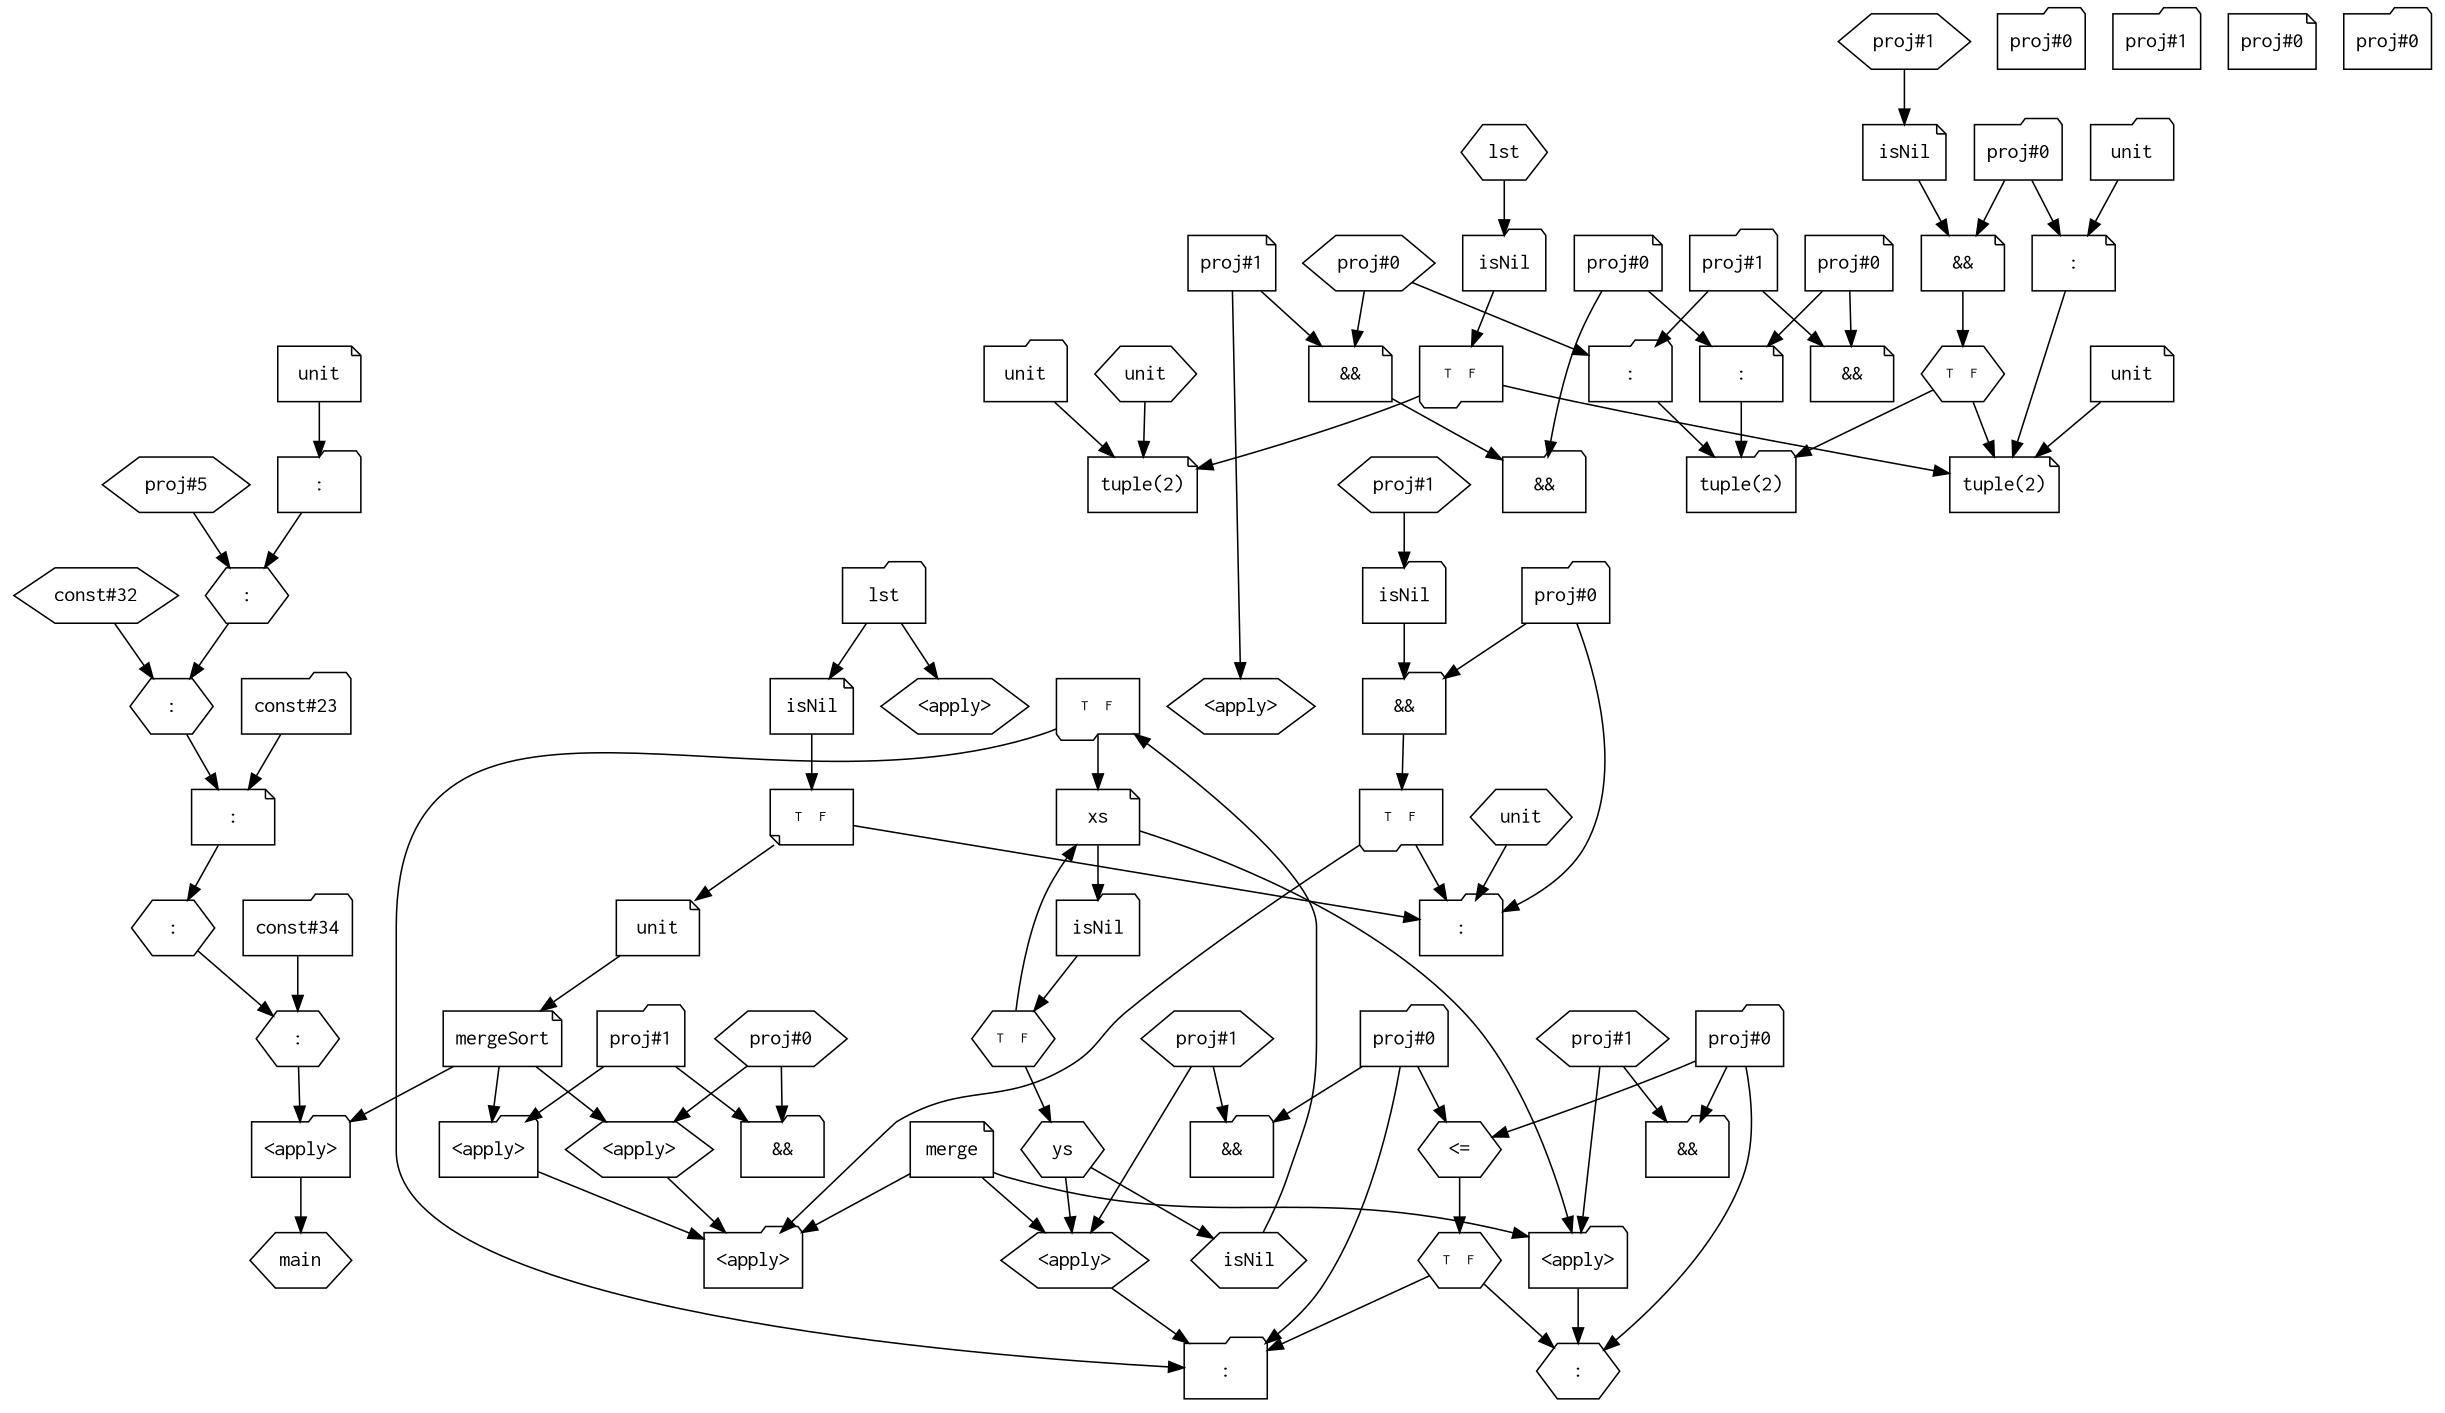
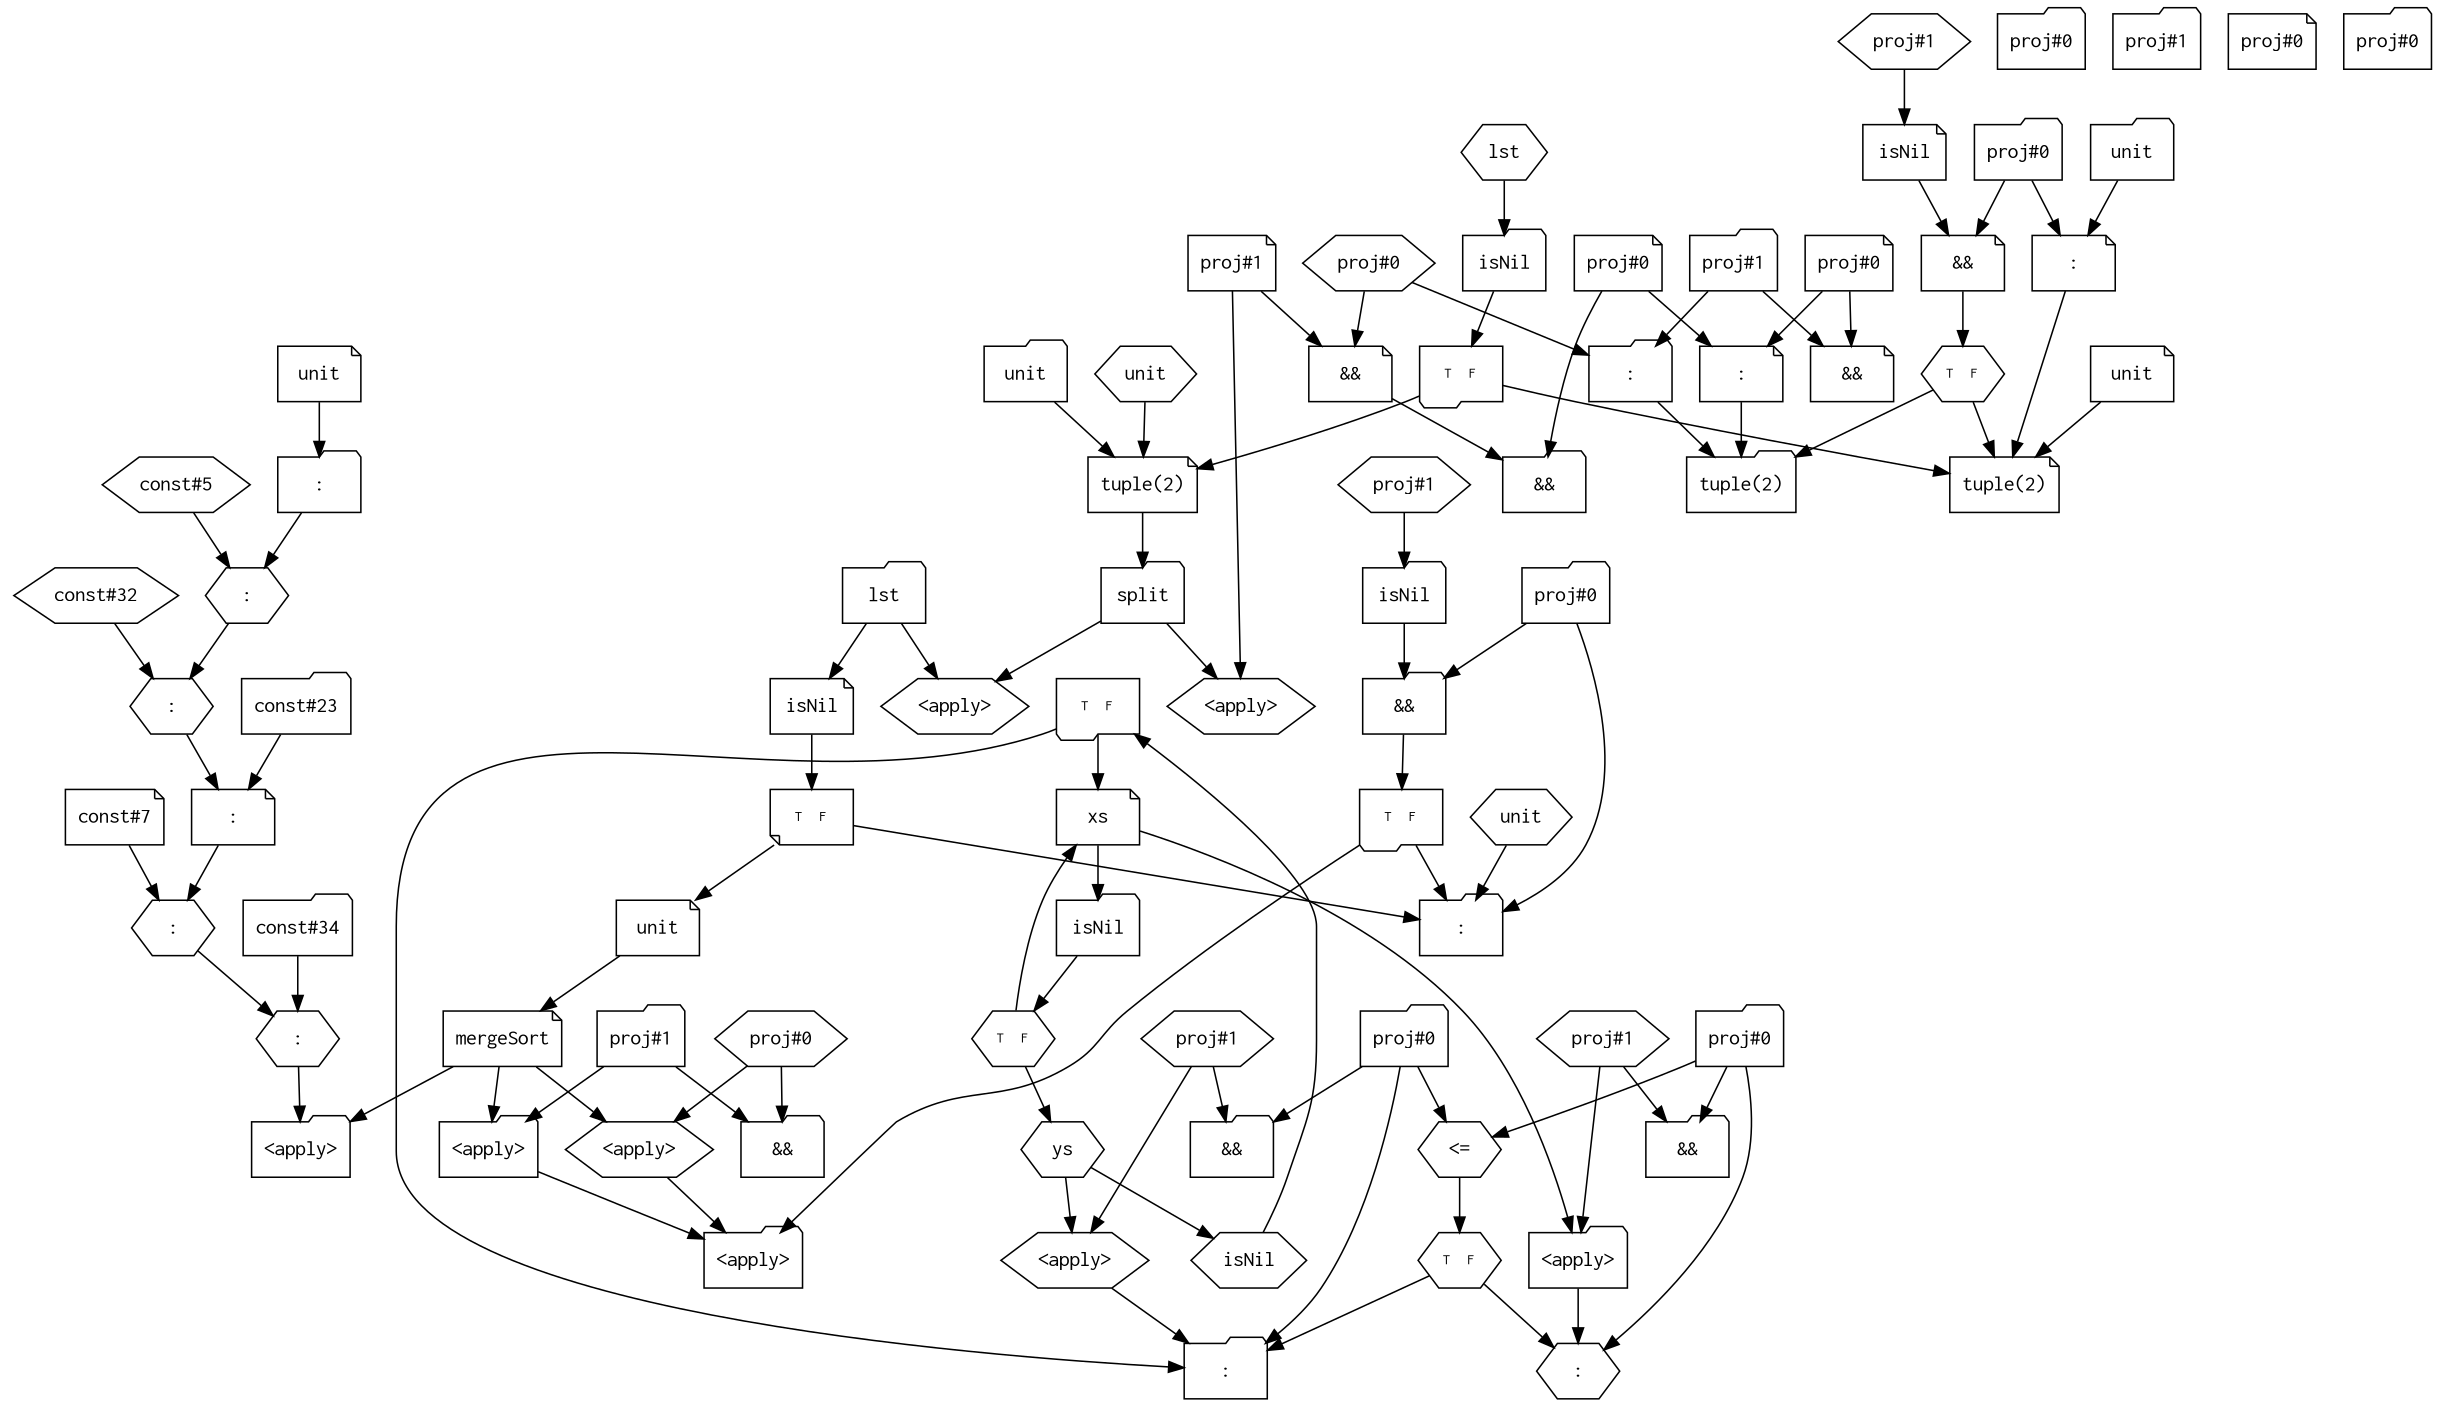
(176, 485) -> (176, 485)
none -> (1143, 596)
none -> (115, 817)
(952, 1150) -> none
(301, 1260) -> none
